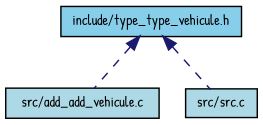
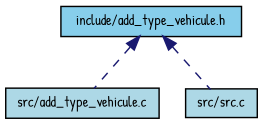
(151, 22) -> (151, 22)
(82, 103) -> (82, 103)
